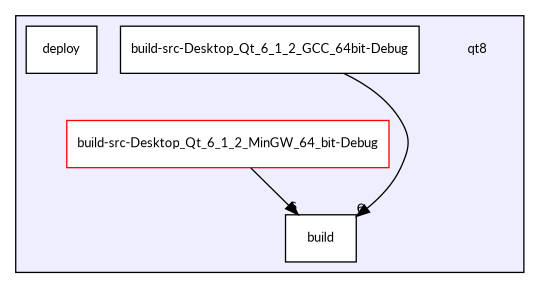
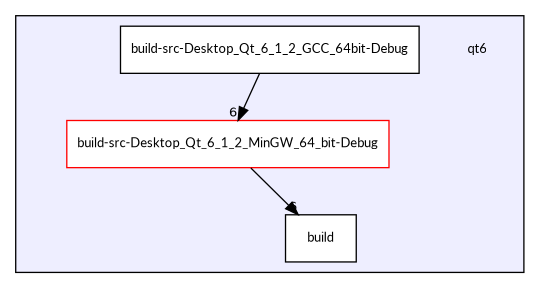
(62, 50) -> none
(478, 50) -> (478, 50)
(407, 133) -> (252, 91)
